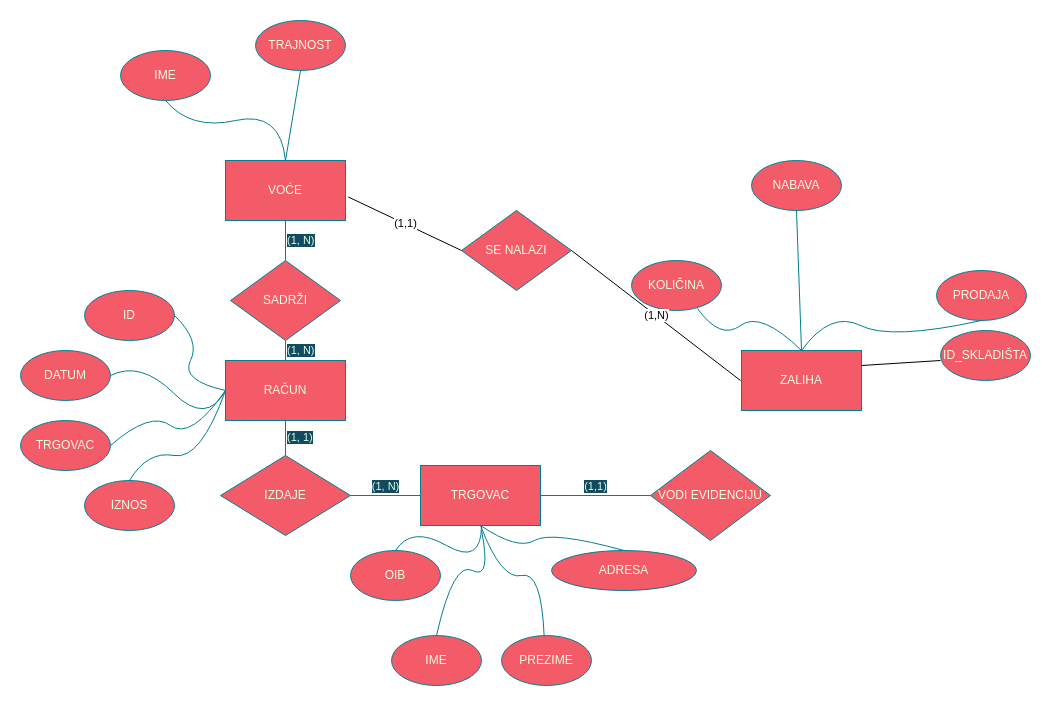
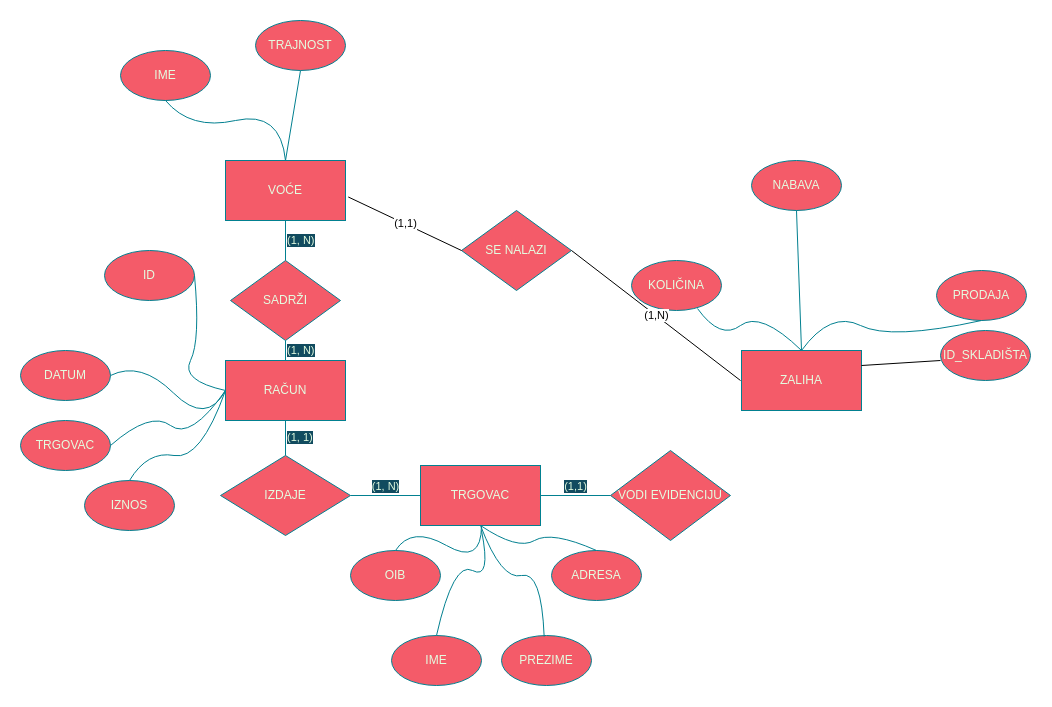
(130, 316) -> (150, 276)
(711, 496) -> (671, 496)
(624, 571) -> (597, 576)
